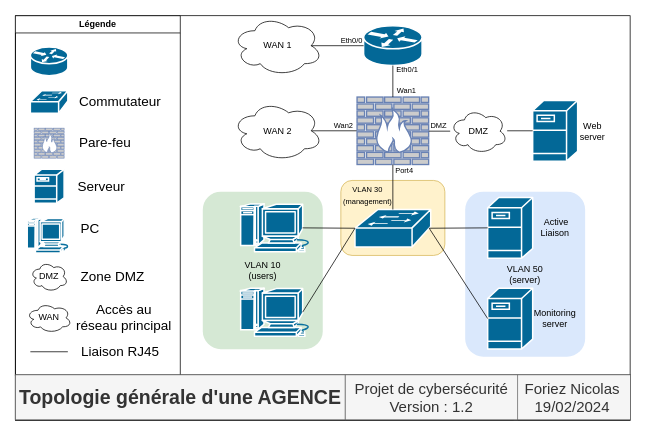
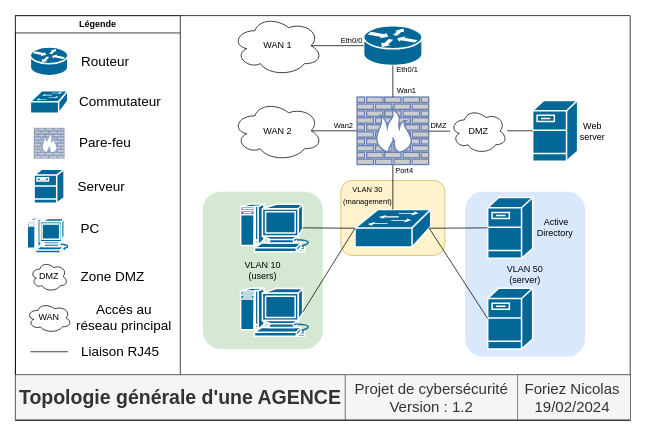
none -> (105, 61)
(555, 228) -> (555, 228)
(555, 318) -> none
